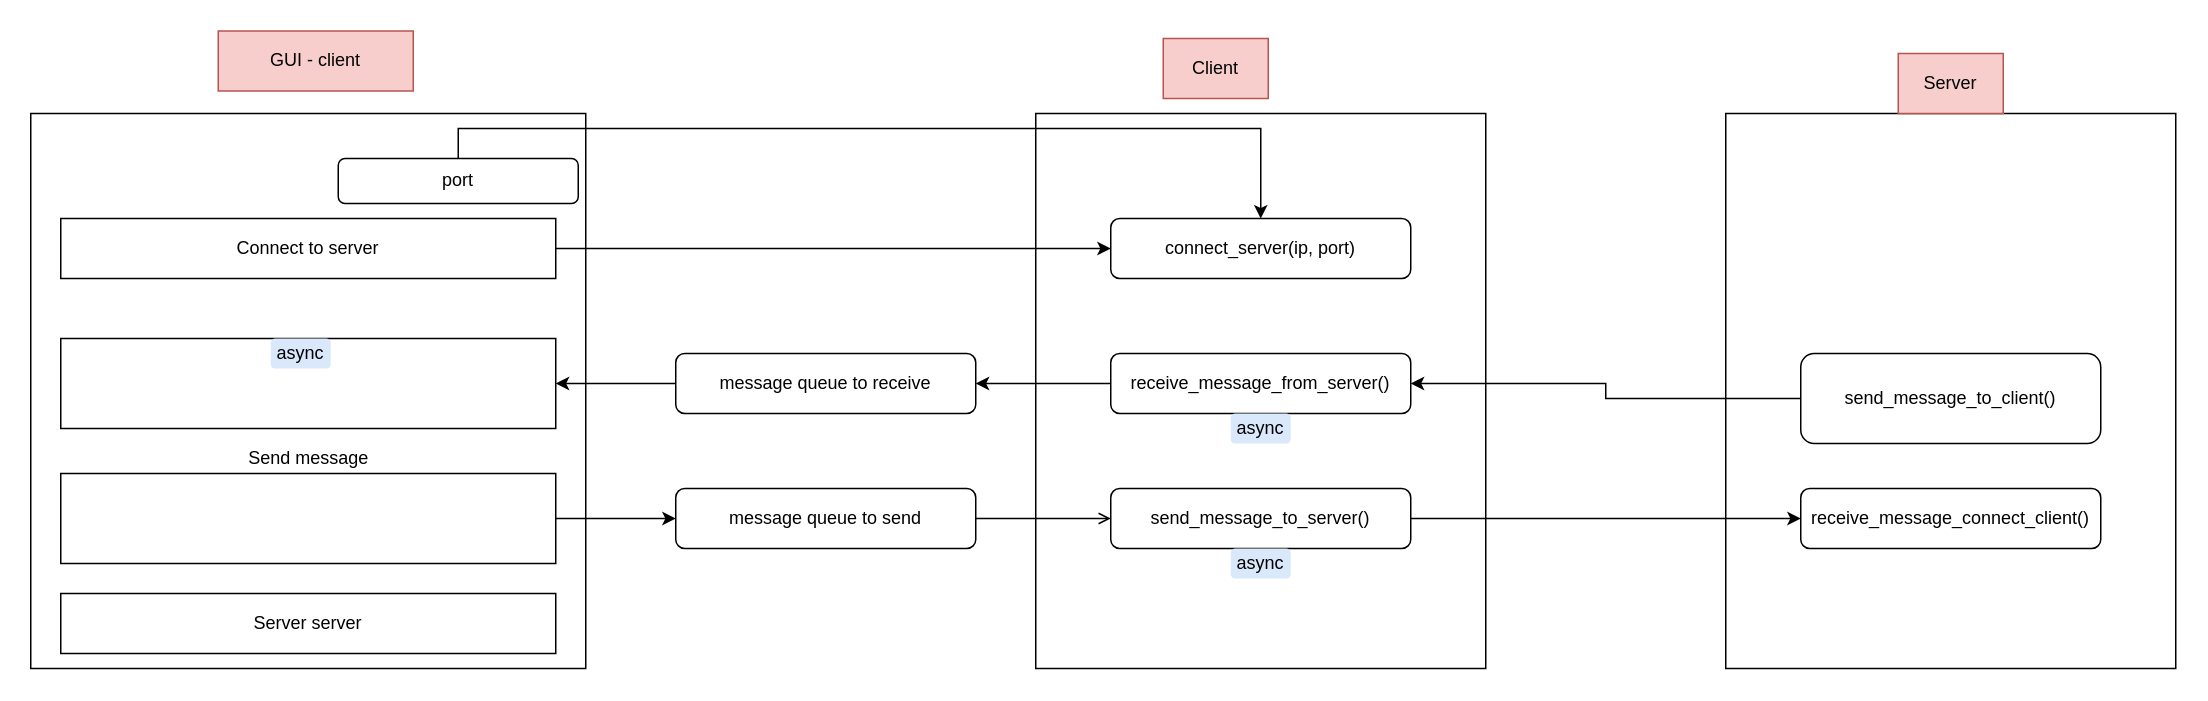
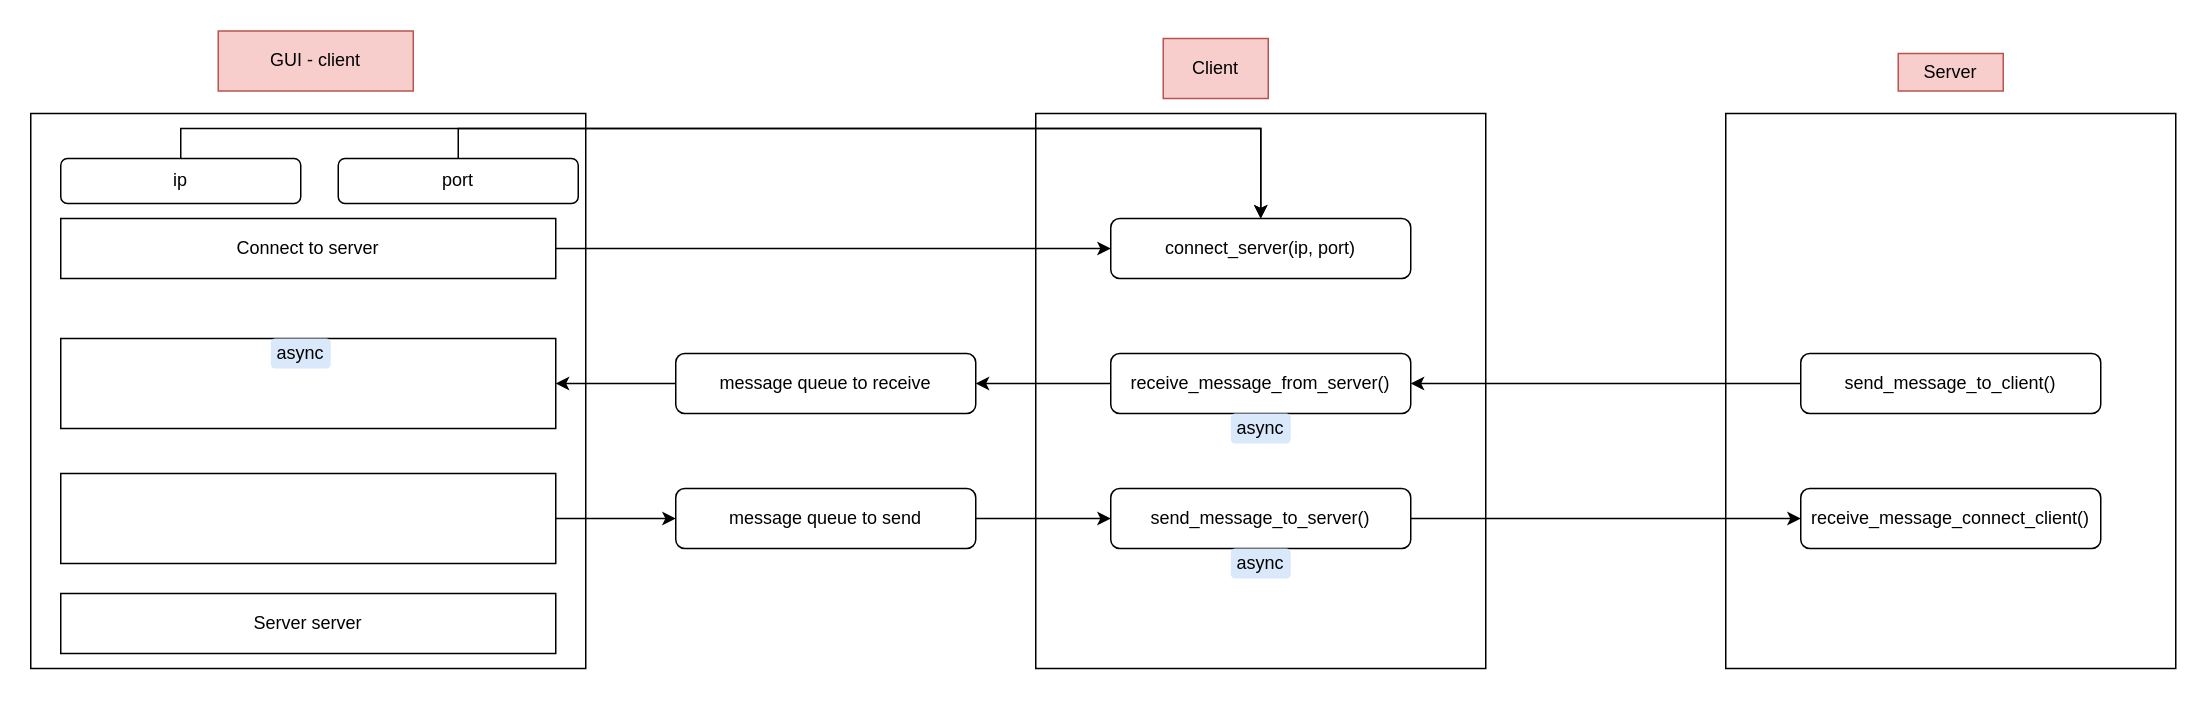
(1951, 83) -> (1951, 72)
none -> (303, 128)
none -> (181, 181)
(1951, 398) -> (1951, 383)
(308, 458) -> none
(1101, 518) -> (1099, 518)
